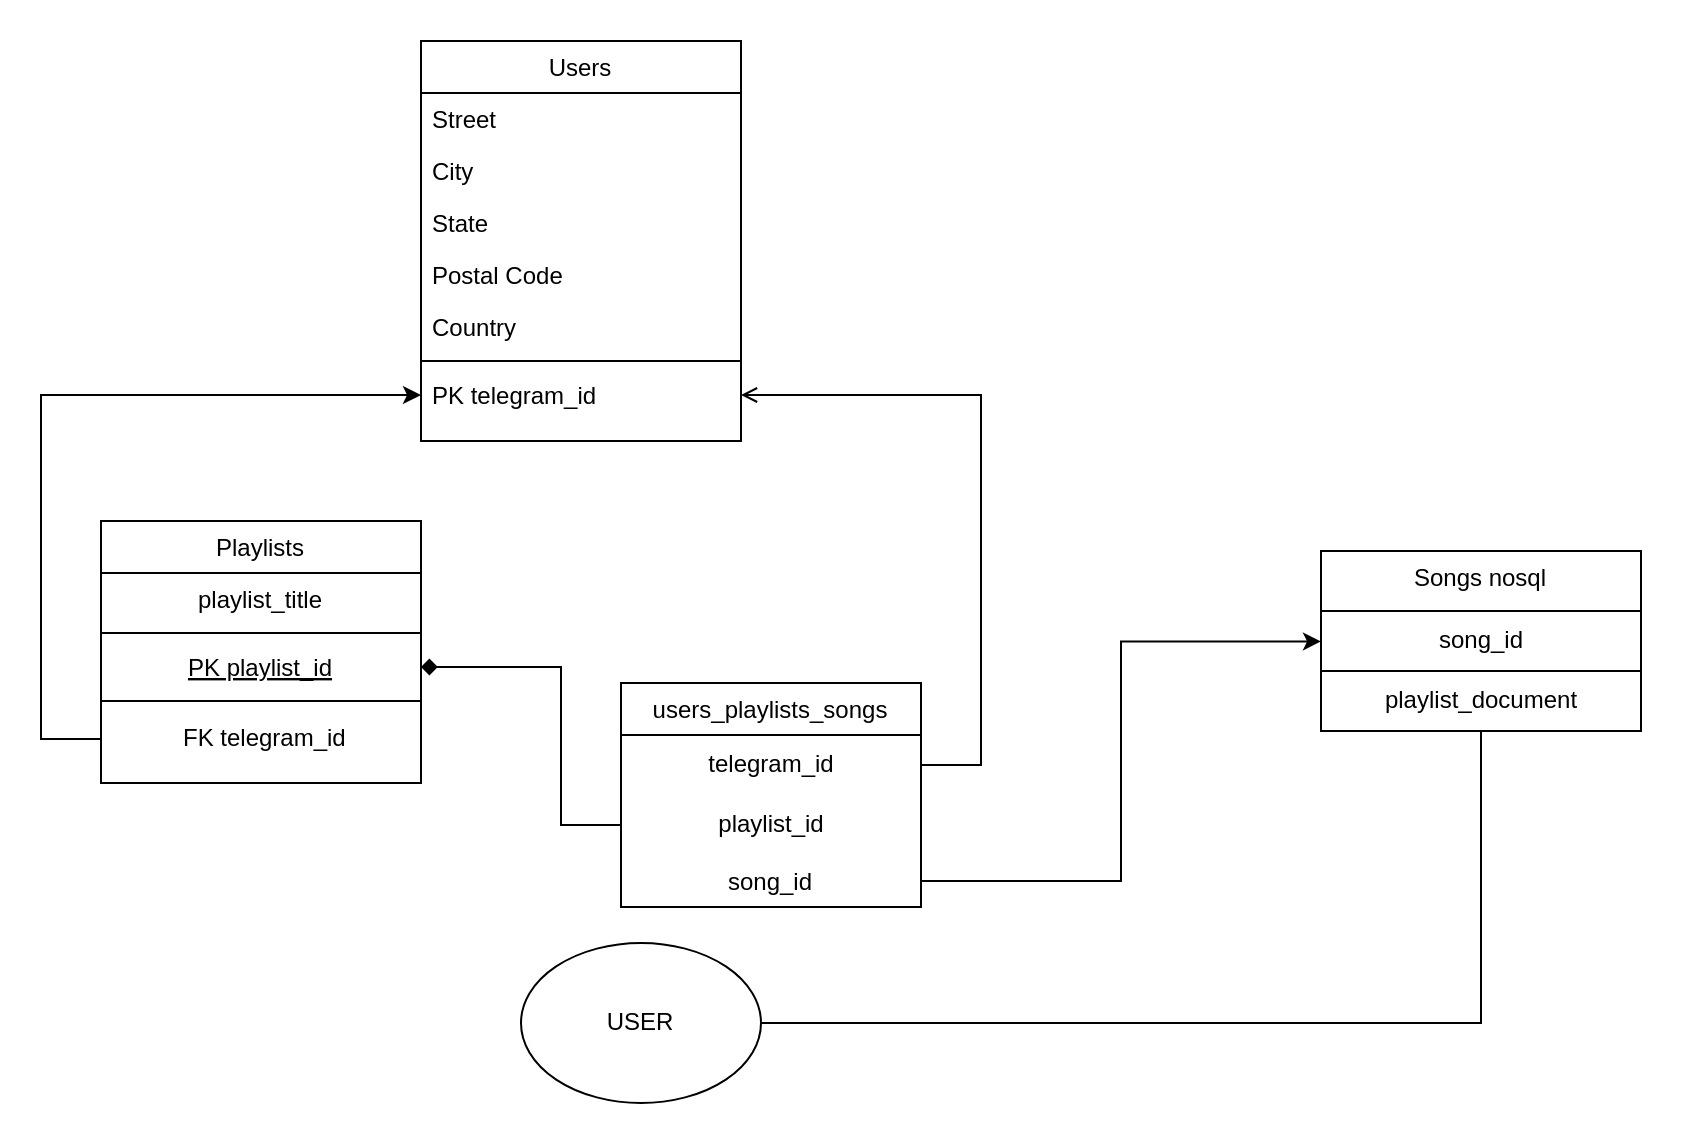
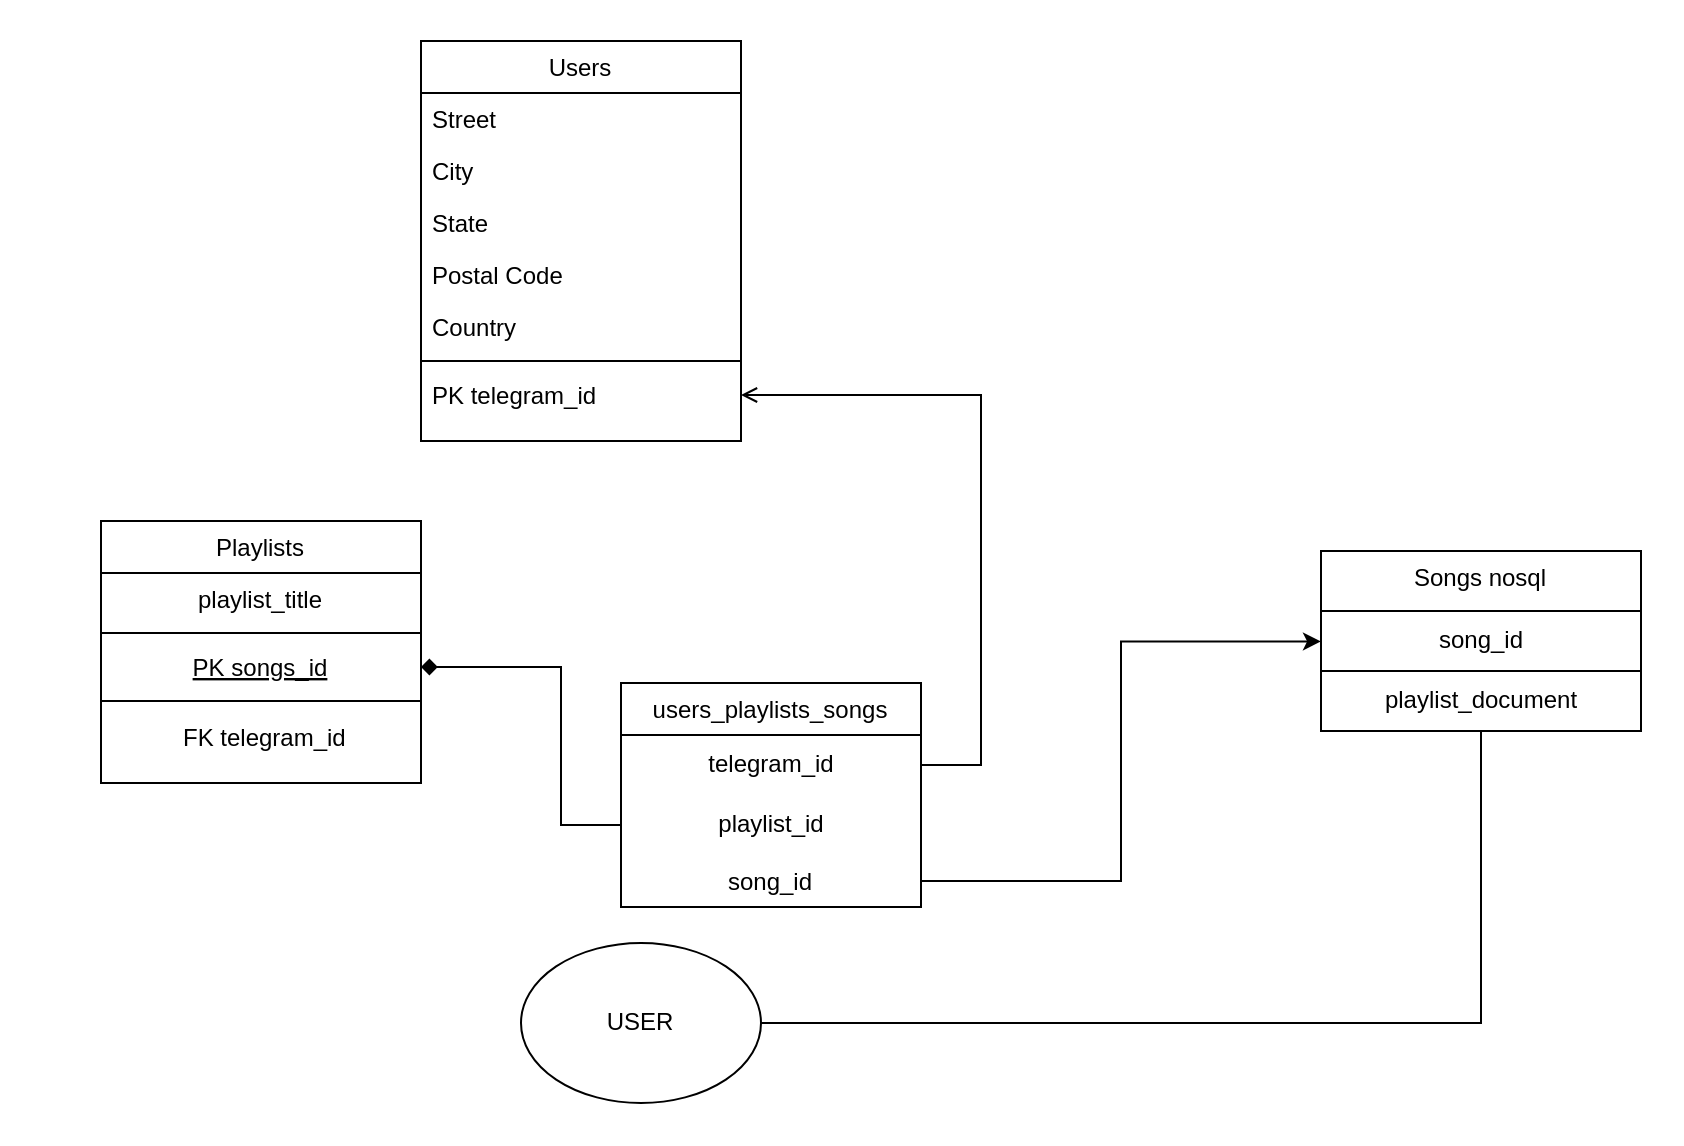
(41, 412) -> none
(260, 668) -> (260, 668)
